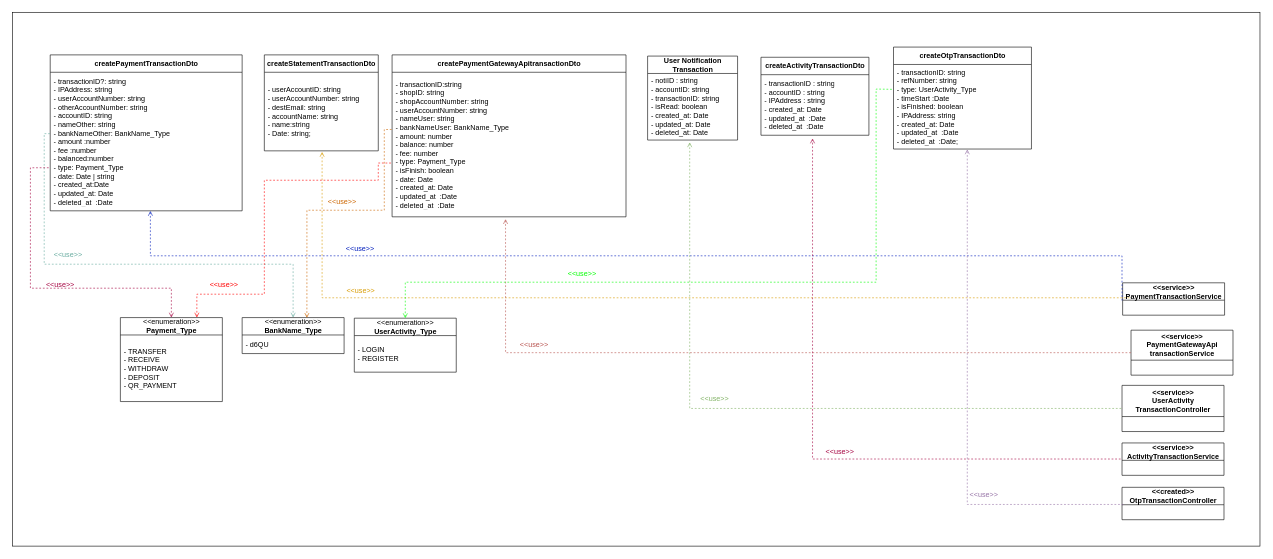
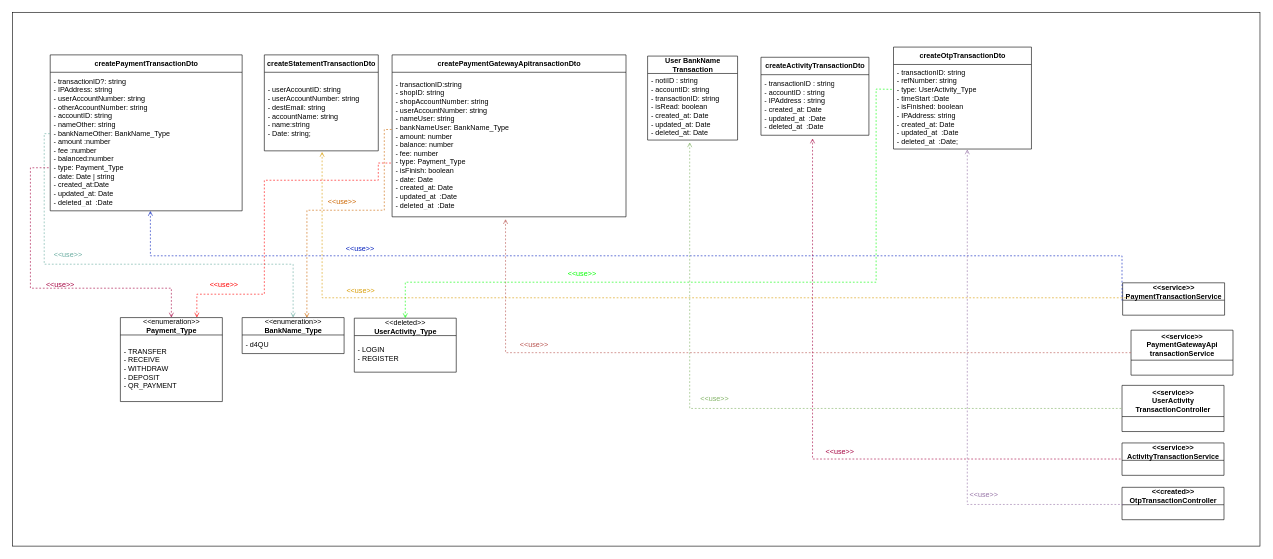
(693, 65) -> (693, 65)
(406, 327) -> (406, 327)
(257, 345) -> (257, 345)
